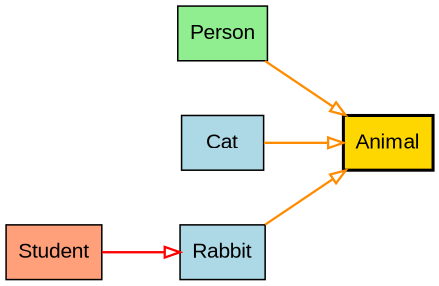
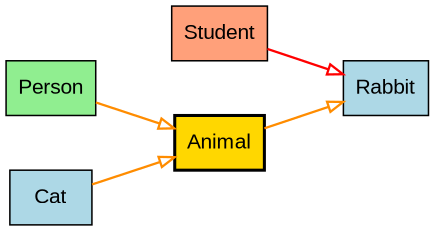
(299, 202) -> (296, 118)
